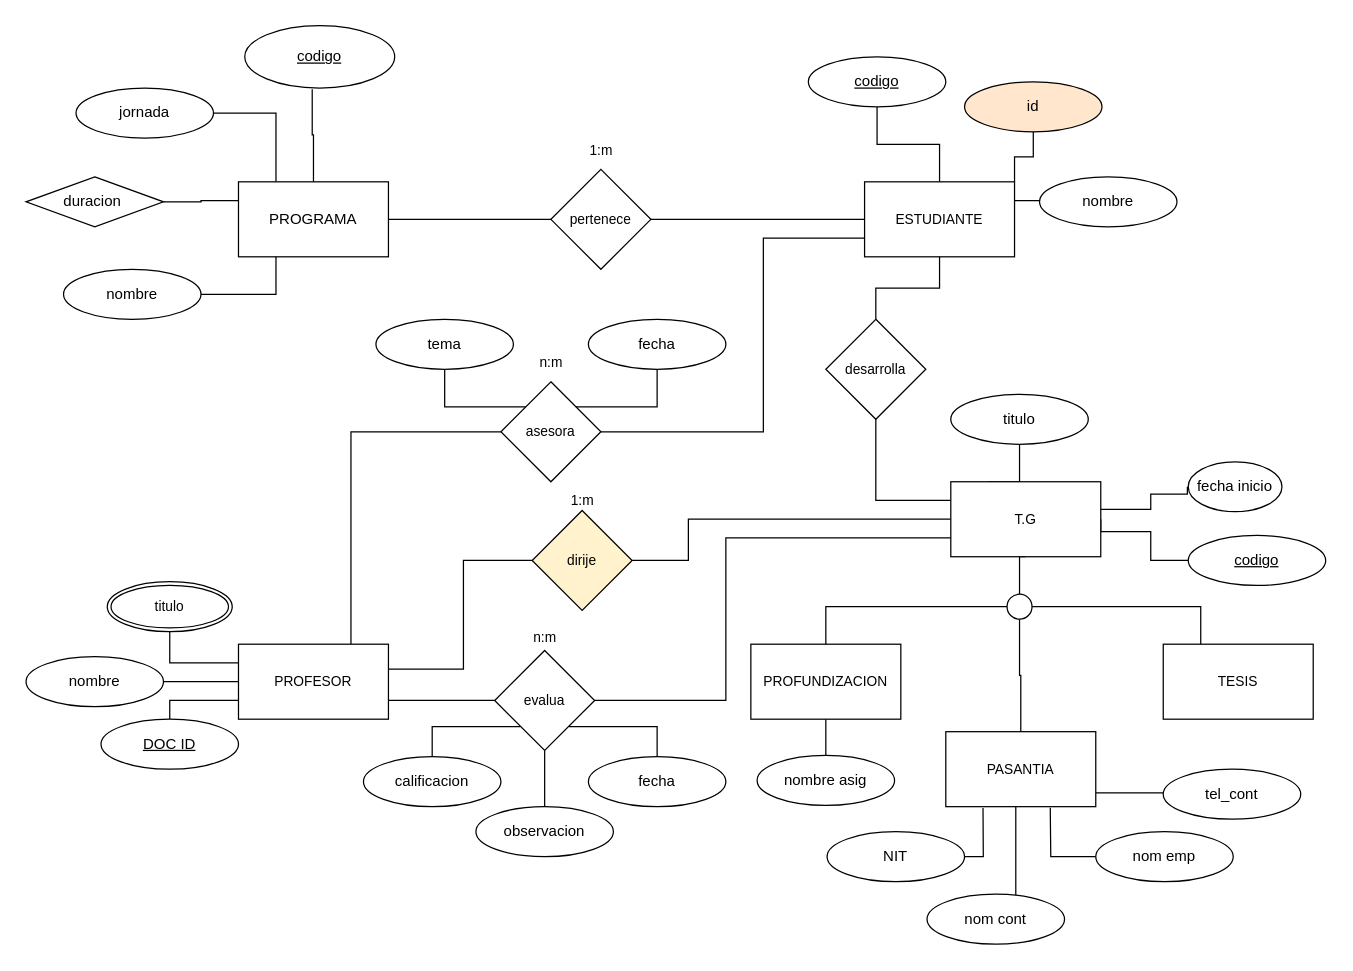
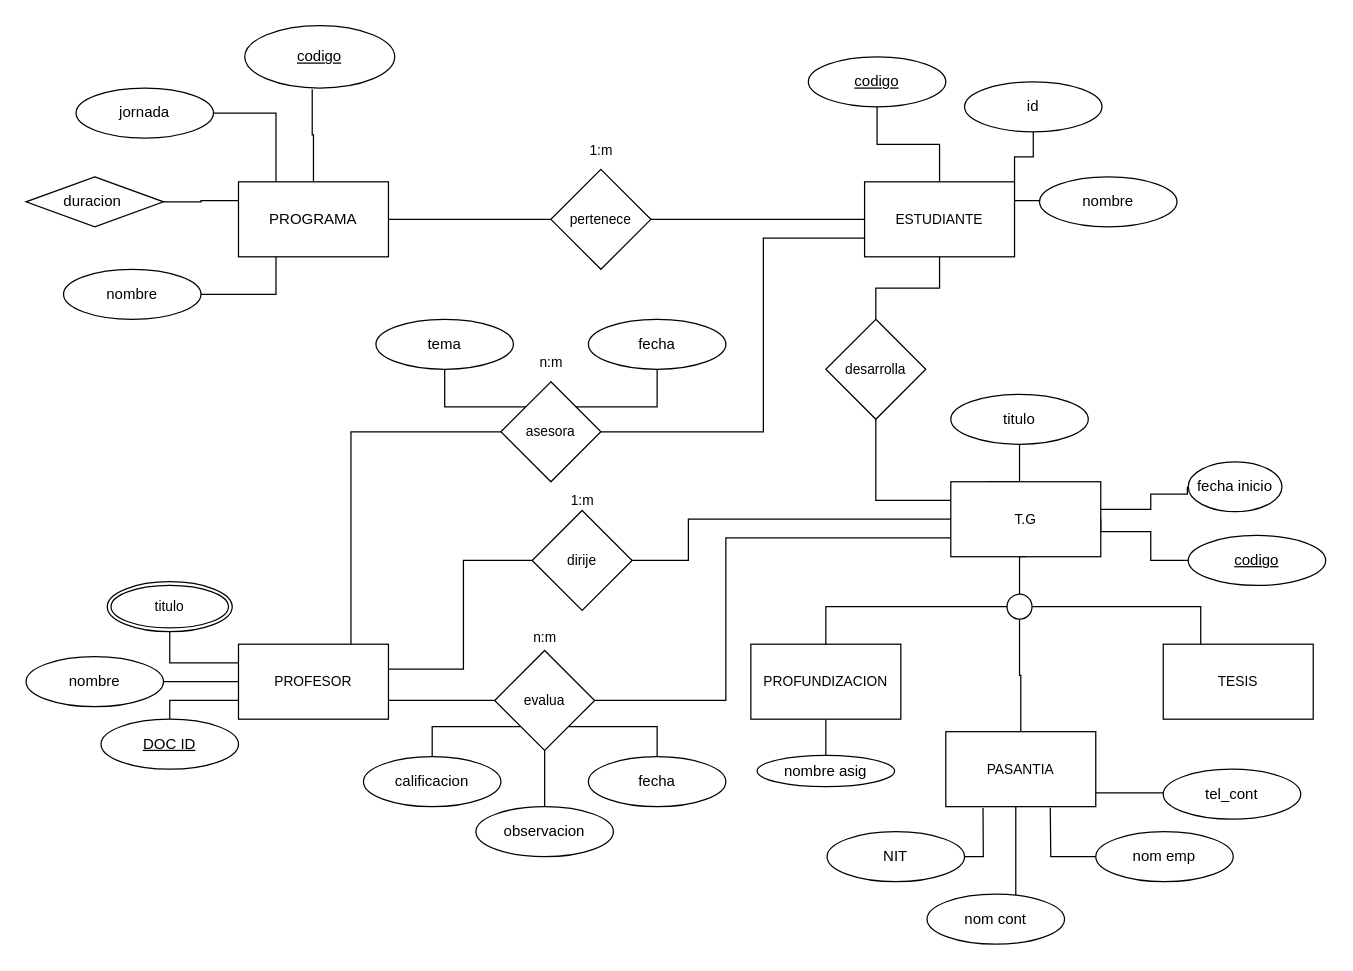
(1033, 107) -> (1033, 107)
(582, 561) -> (582, 561)
(826, 781) -> (826, 771)
